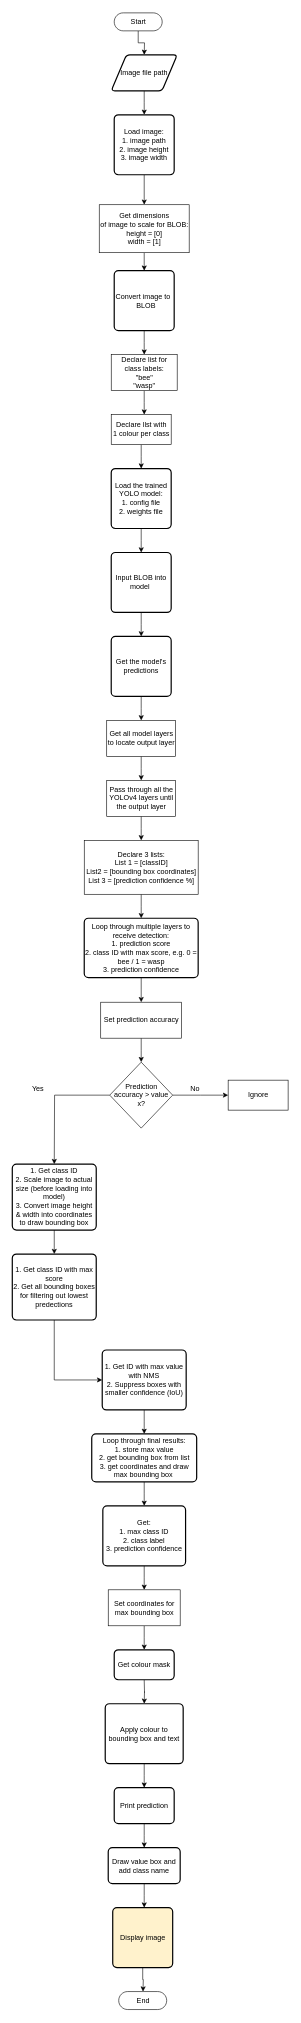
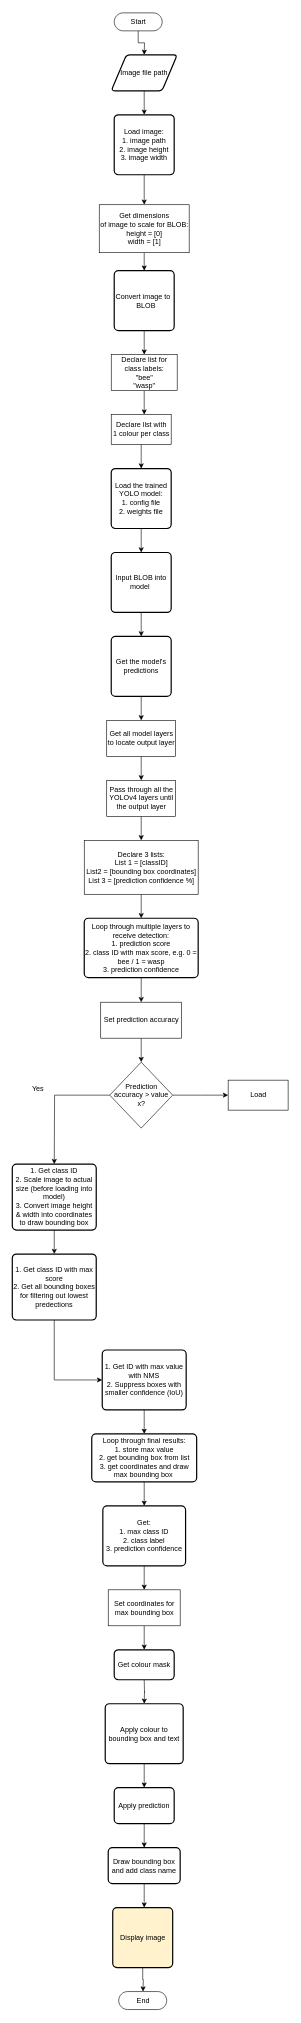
(195, 1089) -> none
(259, 1095) -> (259, 1095)
(144, 1806) -> (144, 1806)
(144, 1866) -> (144, 1866)
